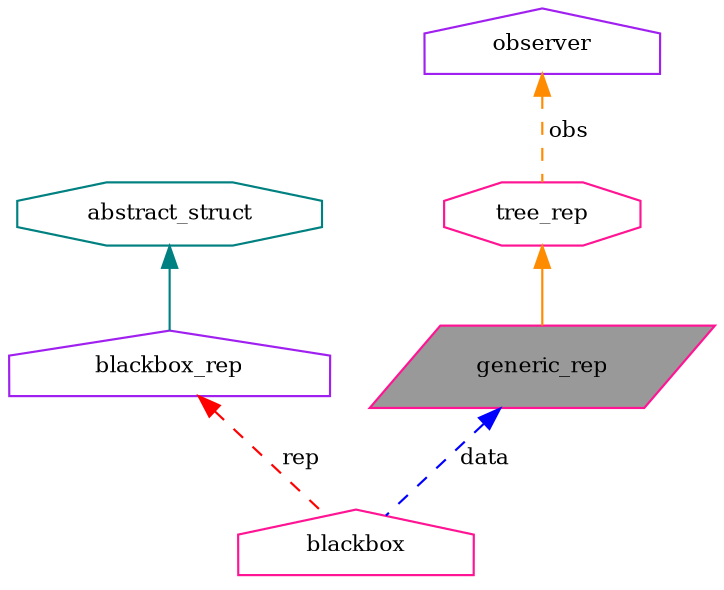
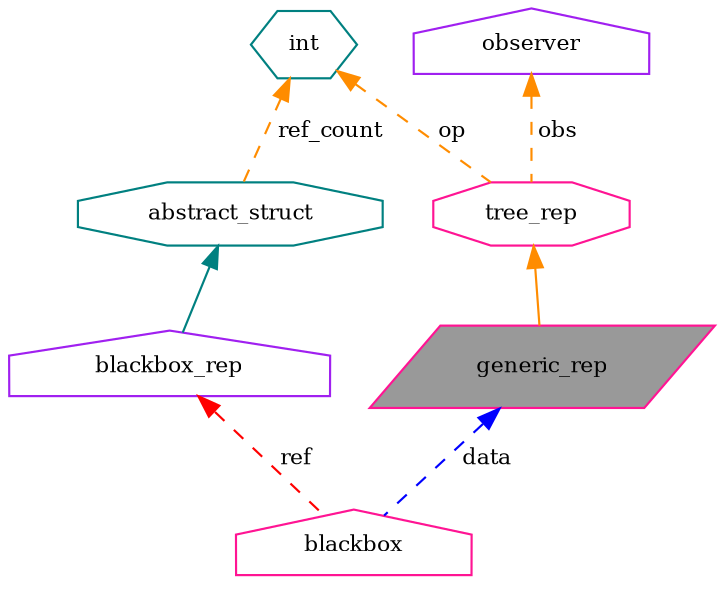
none -> (304, 45)
(299, 459) -> (293, 459)
